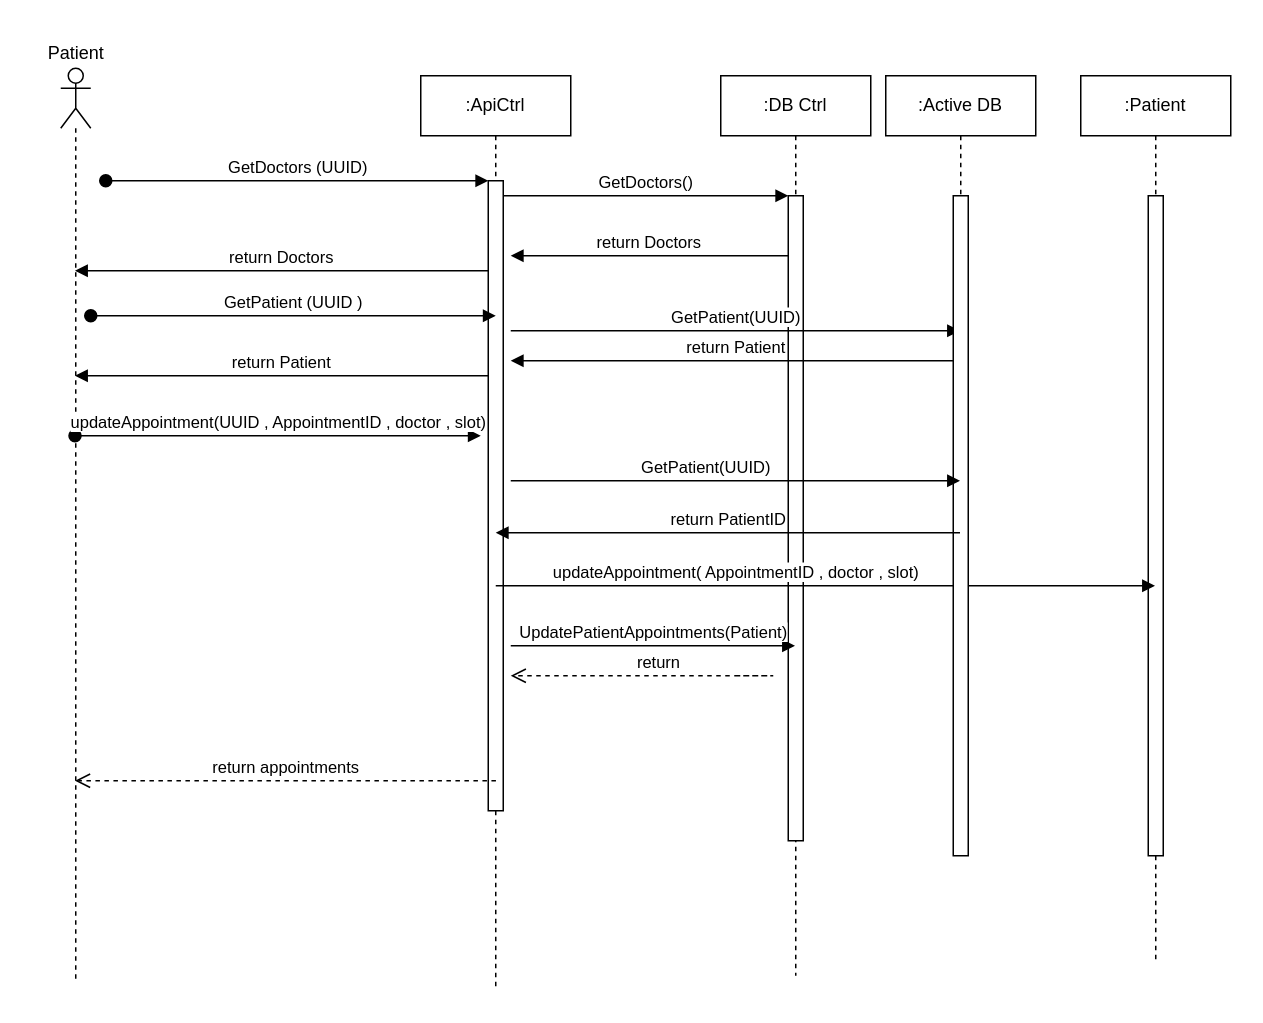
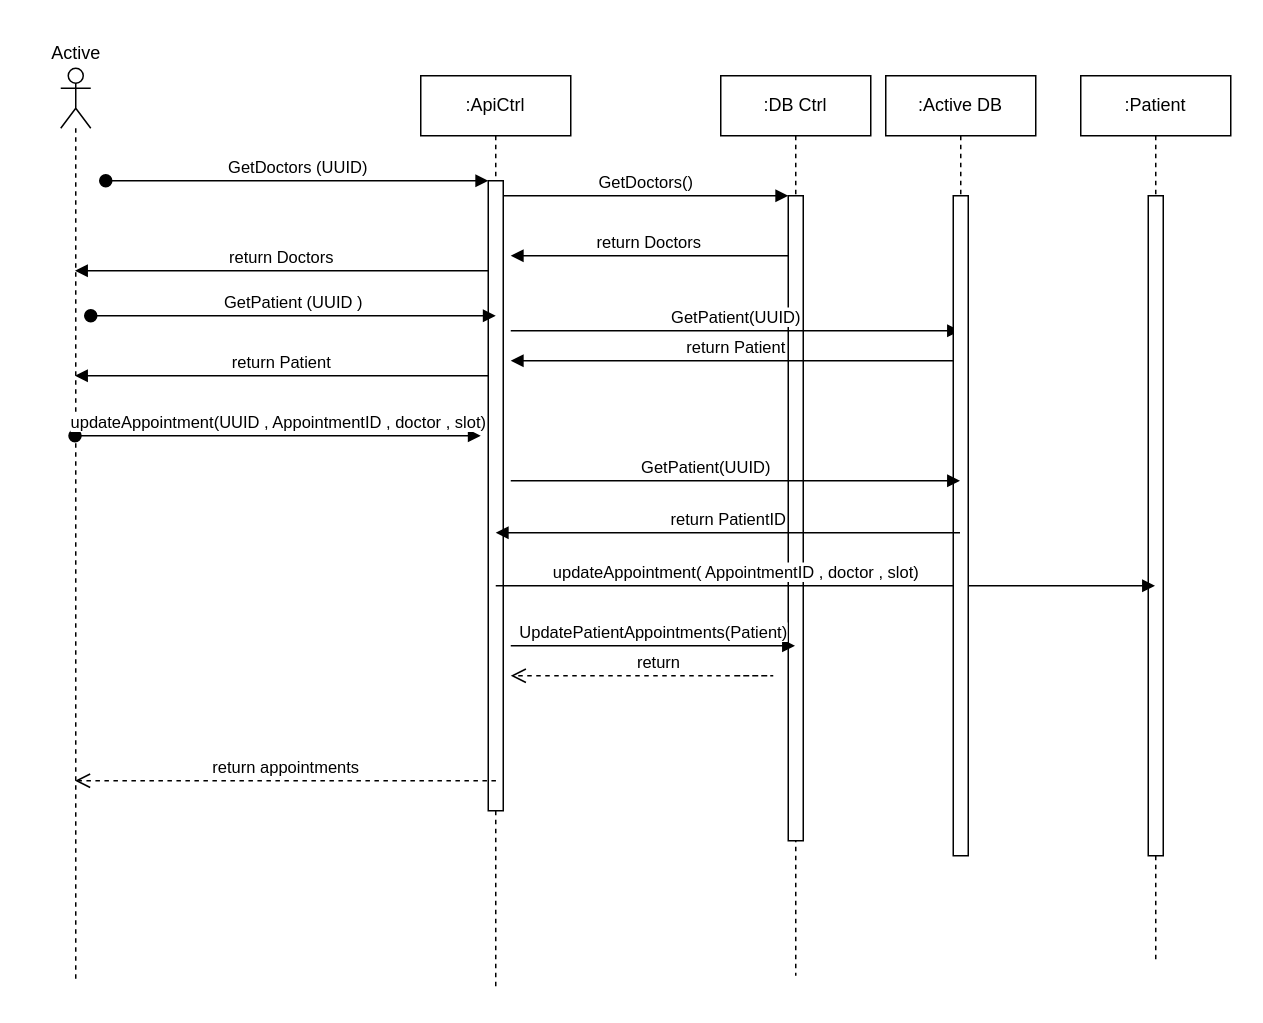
(77, 53) -> (77, 53)
